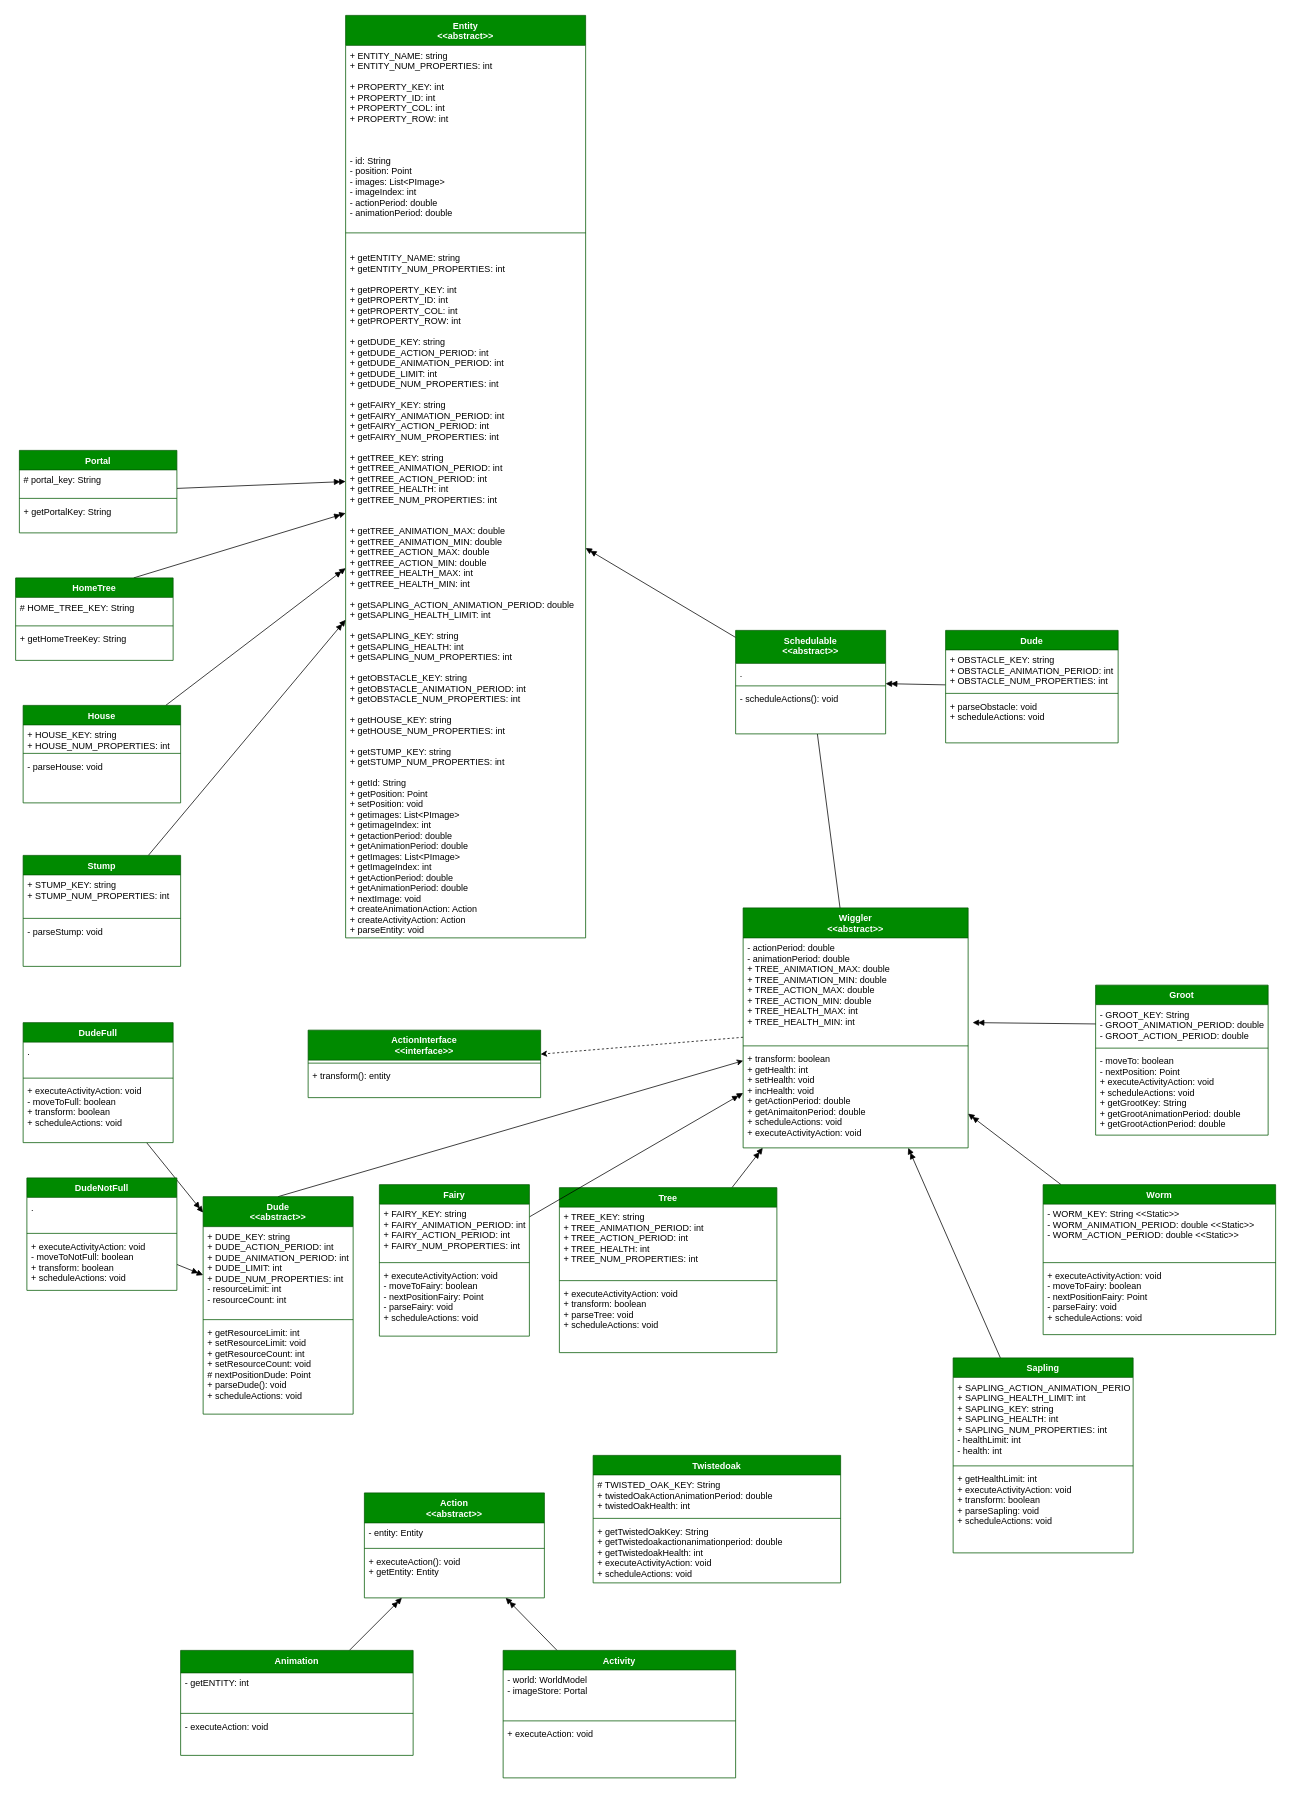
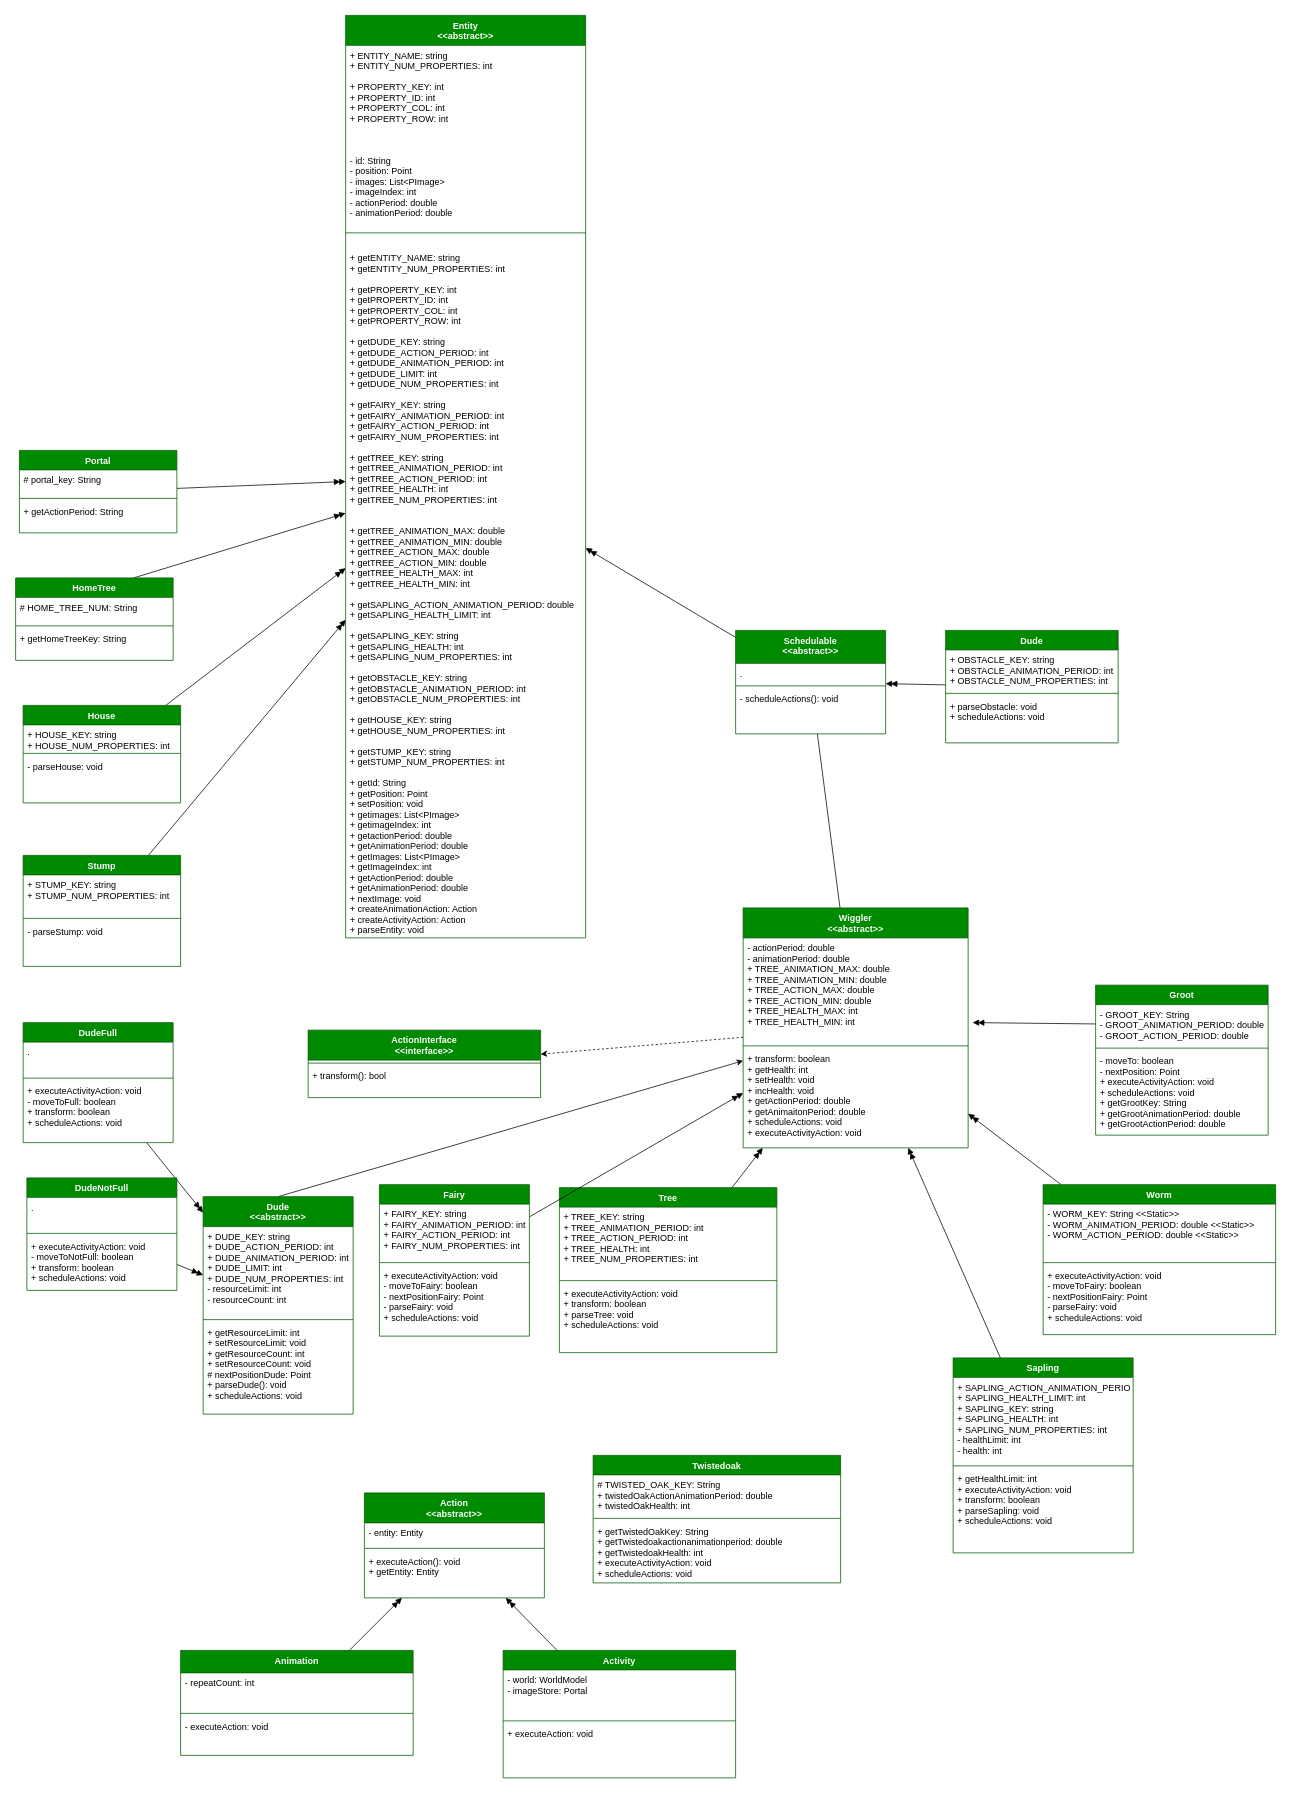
(74, 512) -> (80, 512)
(74, 608) -> (74, 608)
(360, 1076) -> (355, 1076)
(220, 1683) -> (225, 1683)
